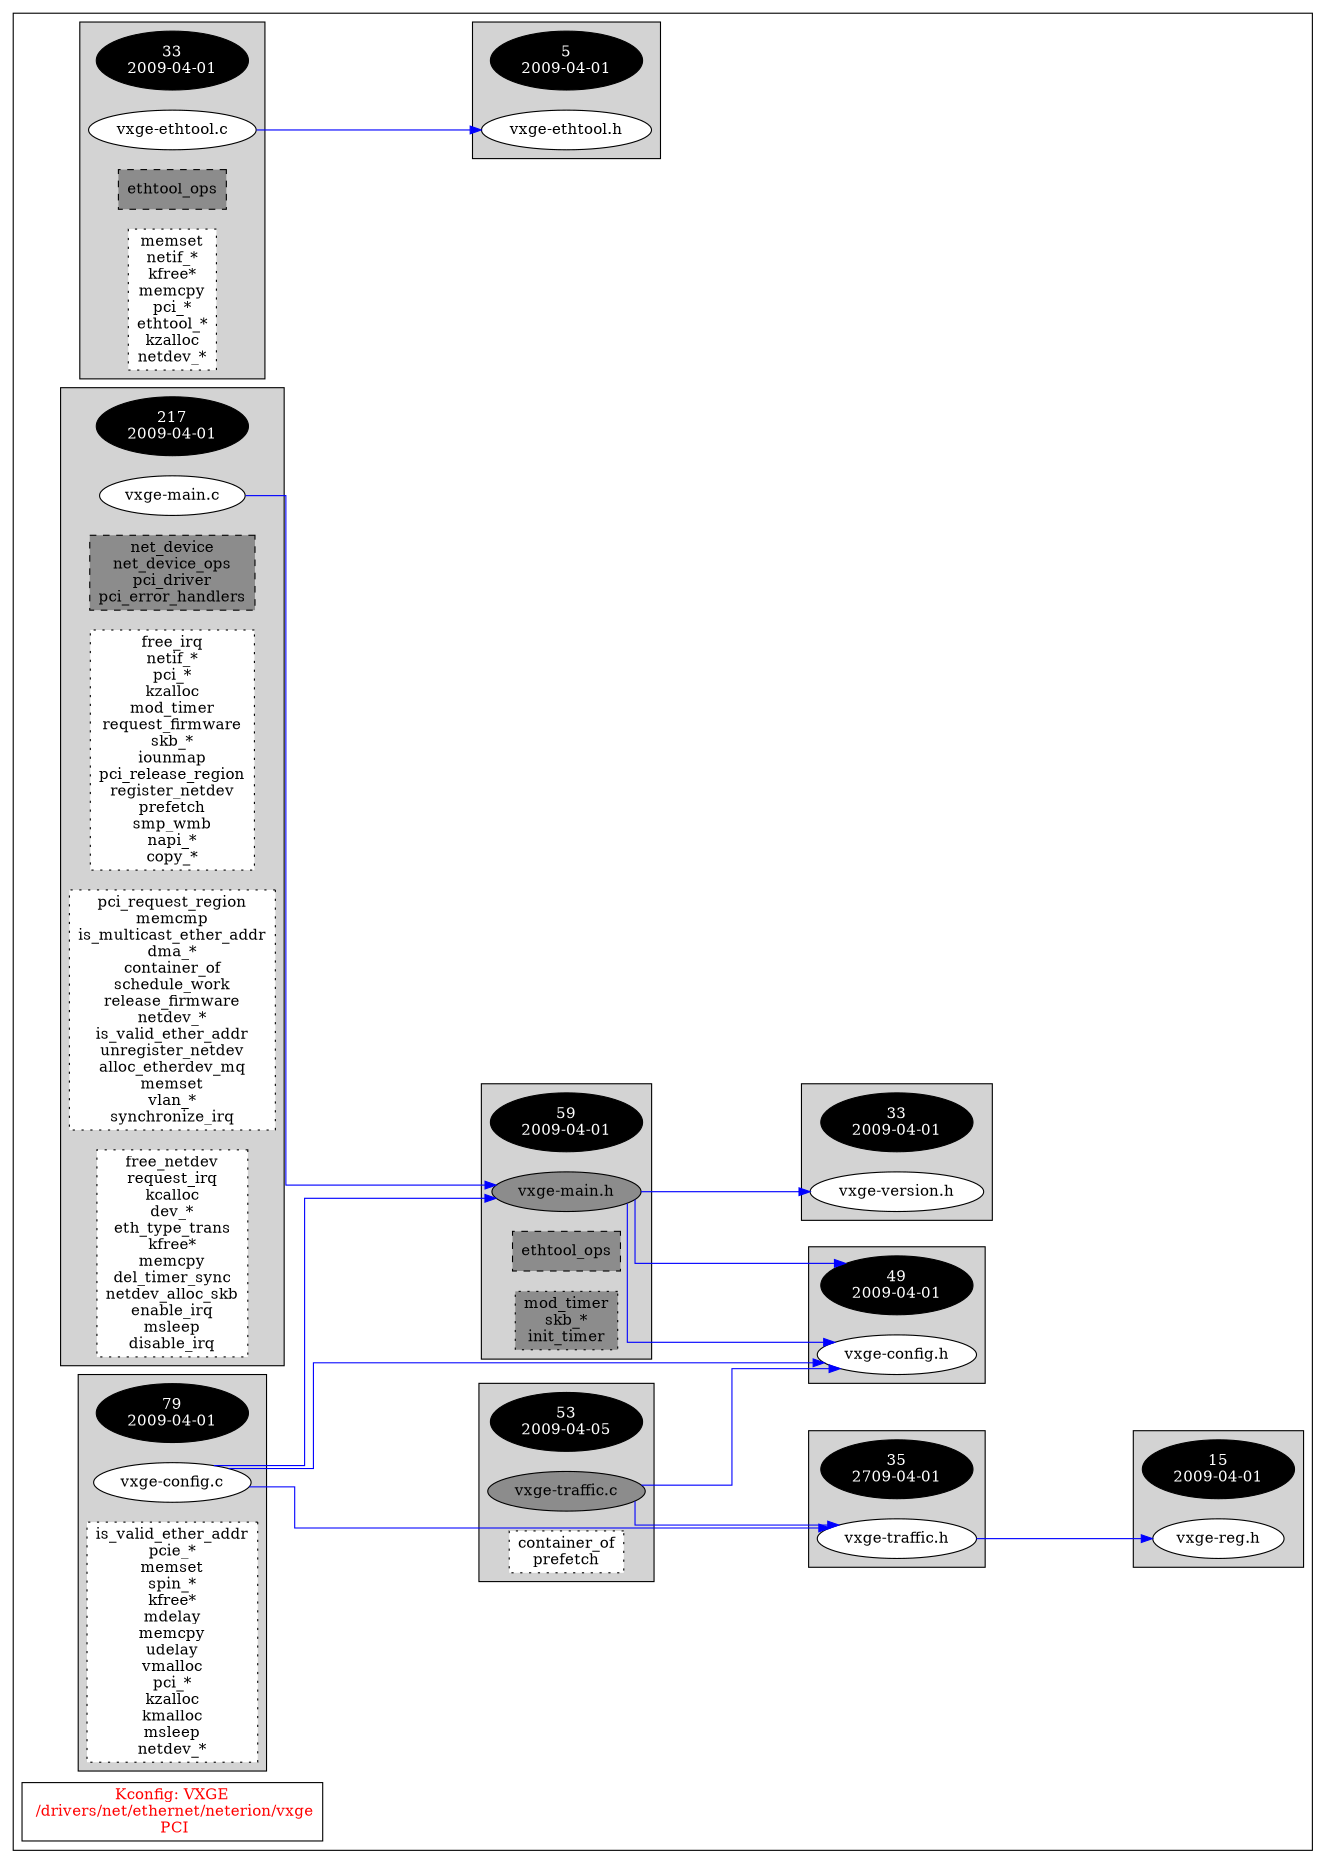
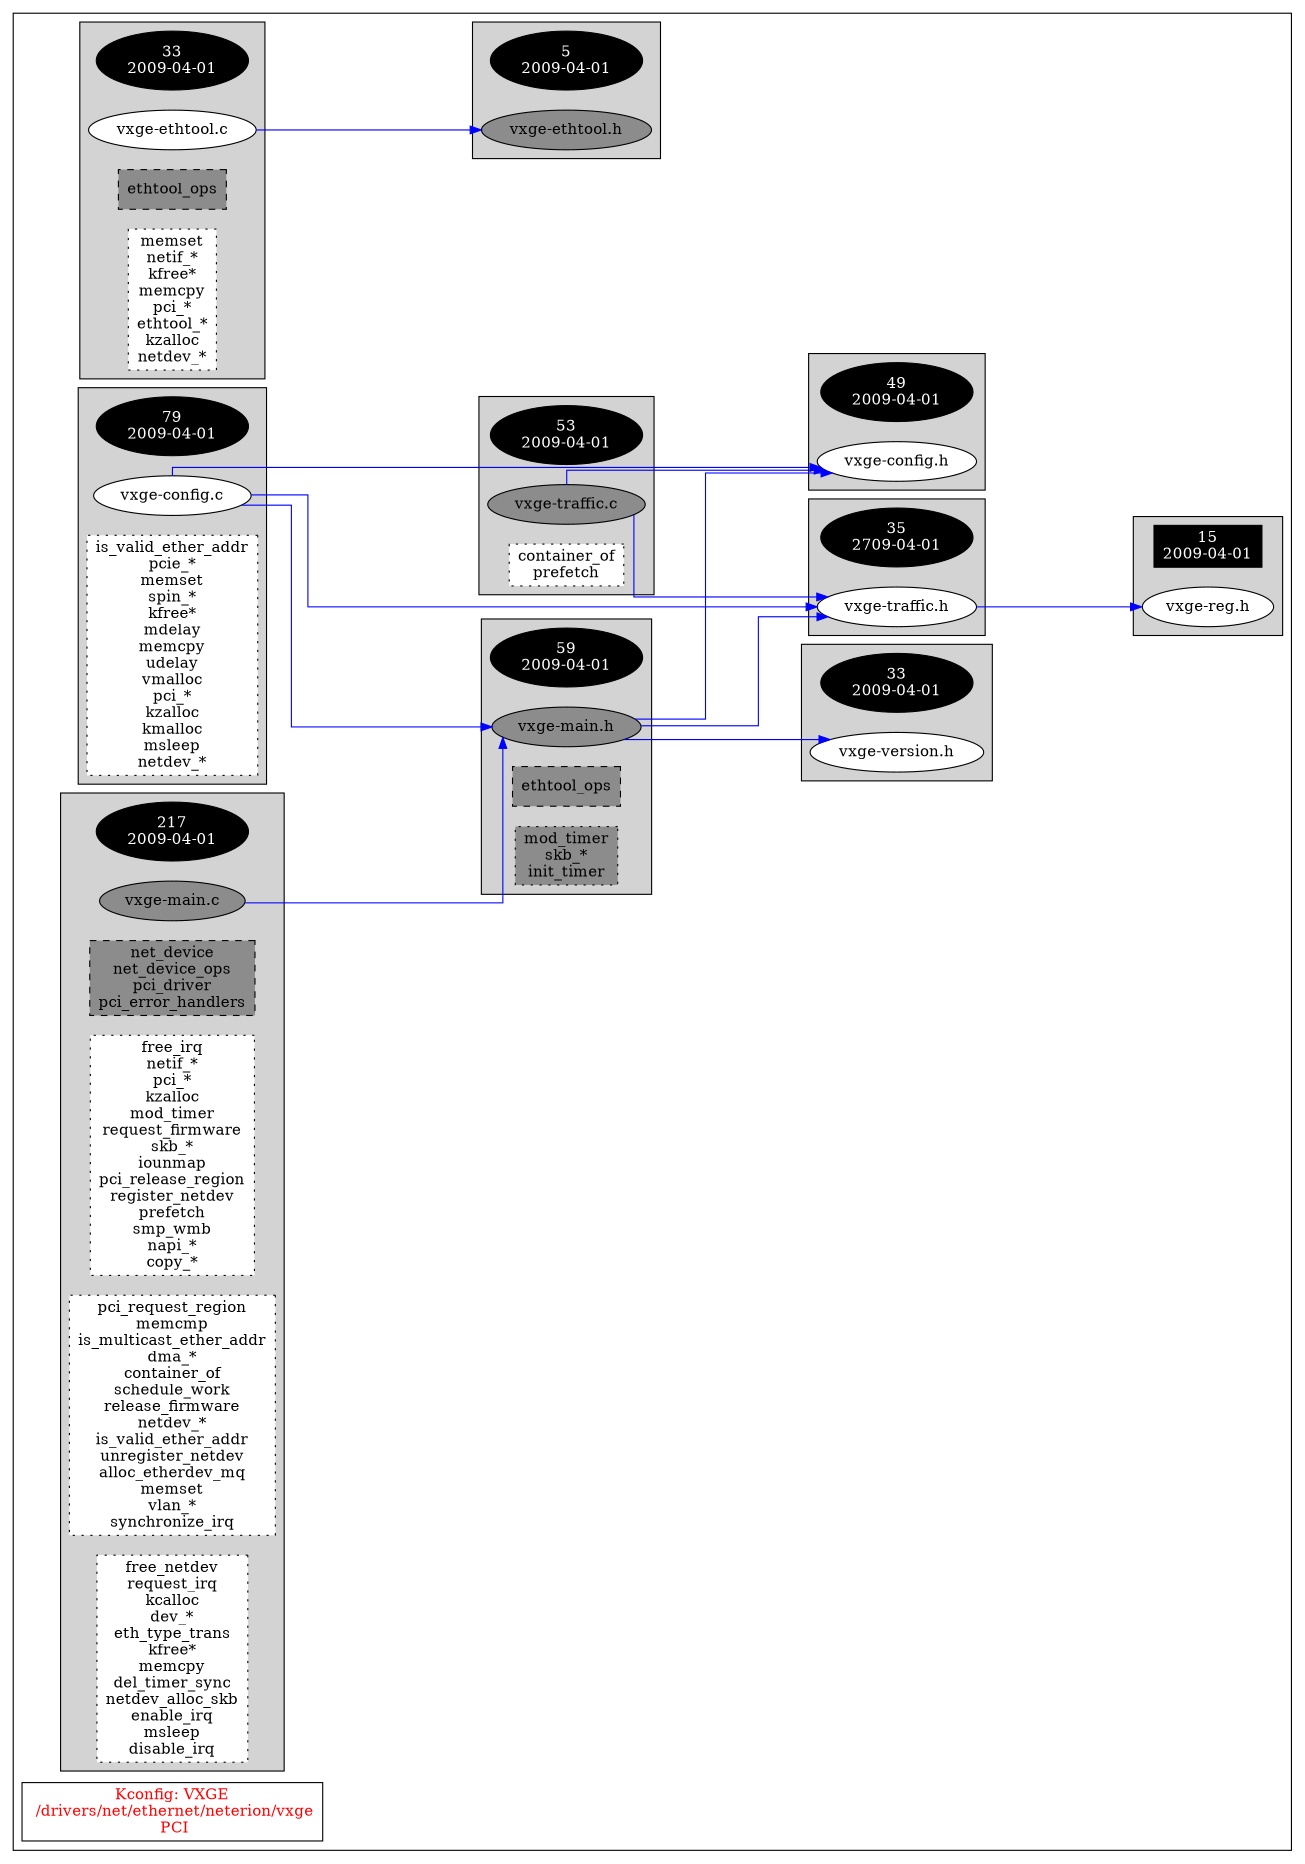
(566, 130) -> (566, 130)
(172, 496) -> (172, 901)
(703, 1263) -> (758, 701)
(566, 1422) -> (566, 435)
(1218, 1469) -> (1208, 546)
